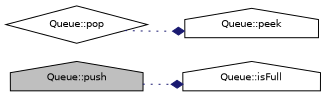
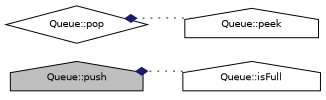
(149, 31) -> (164, 18)
(157, 84) -> (169, 71)
